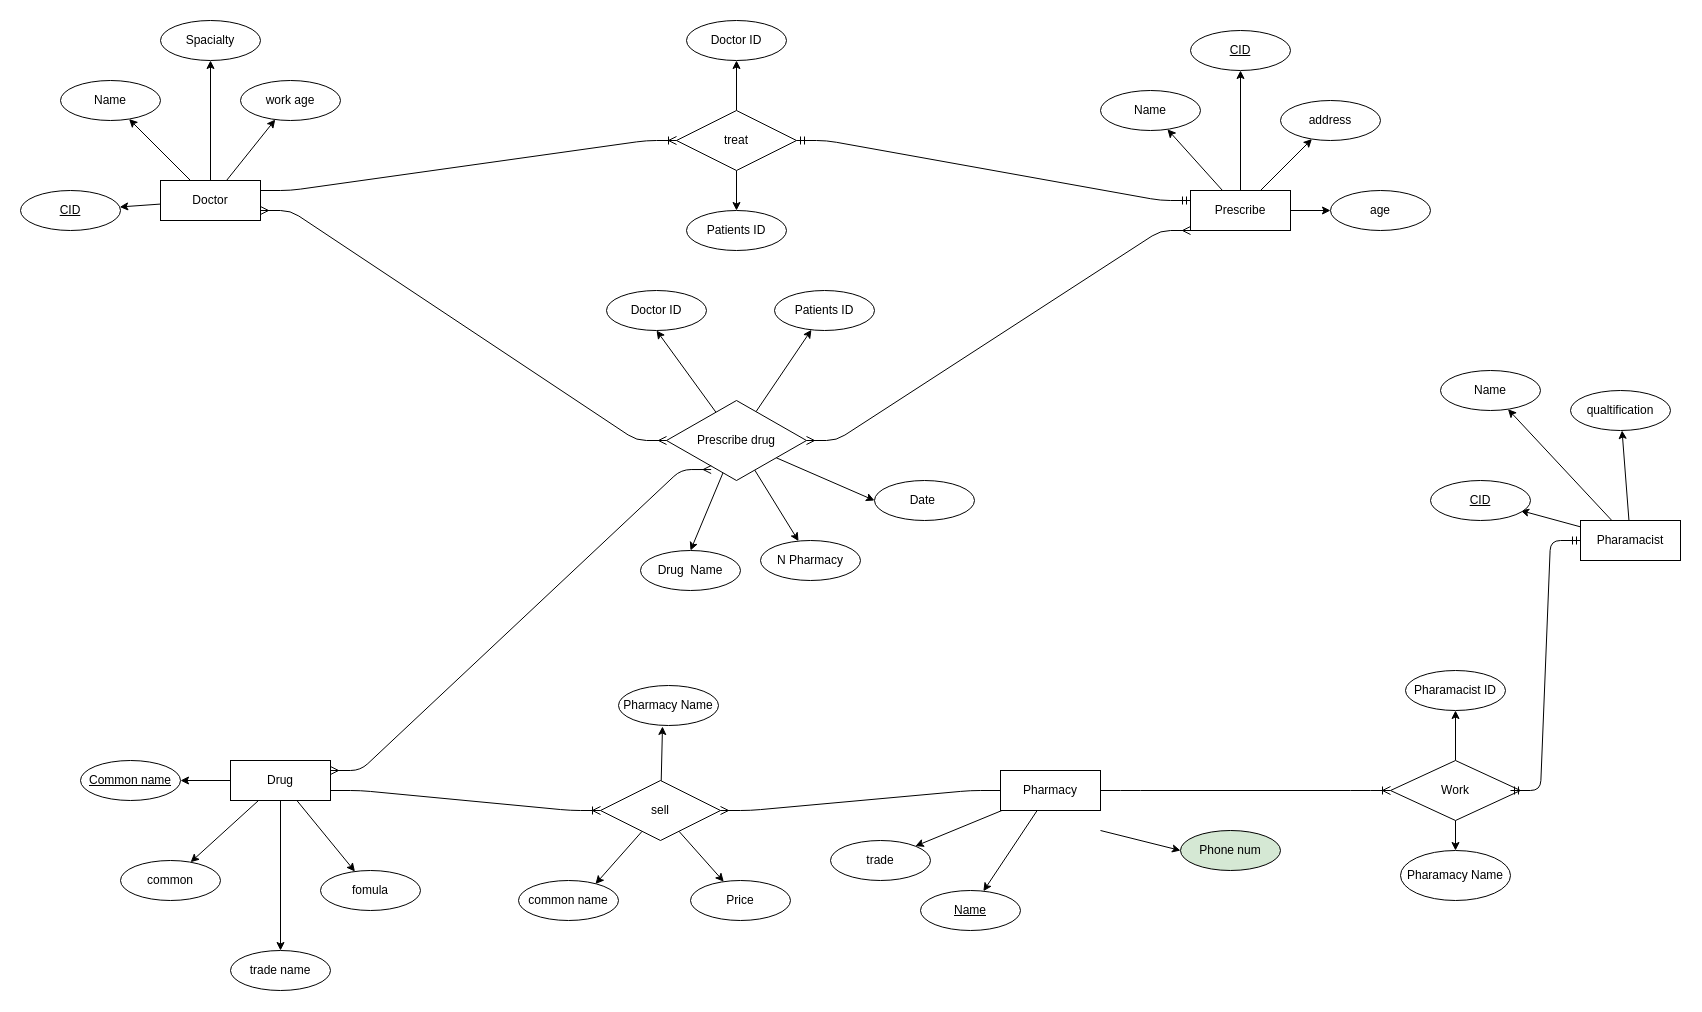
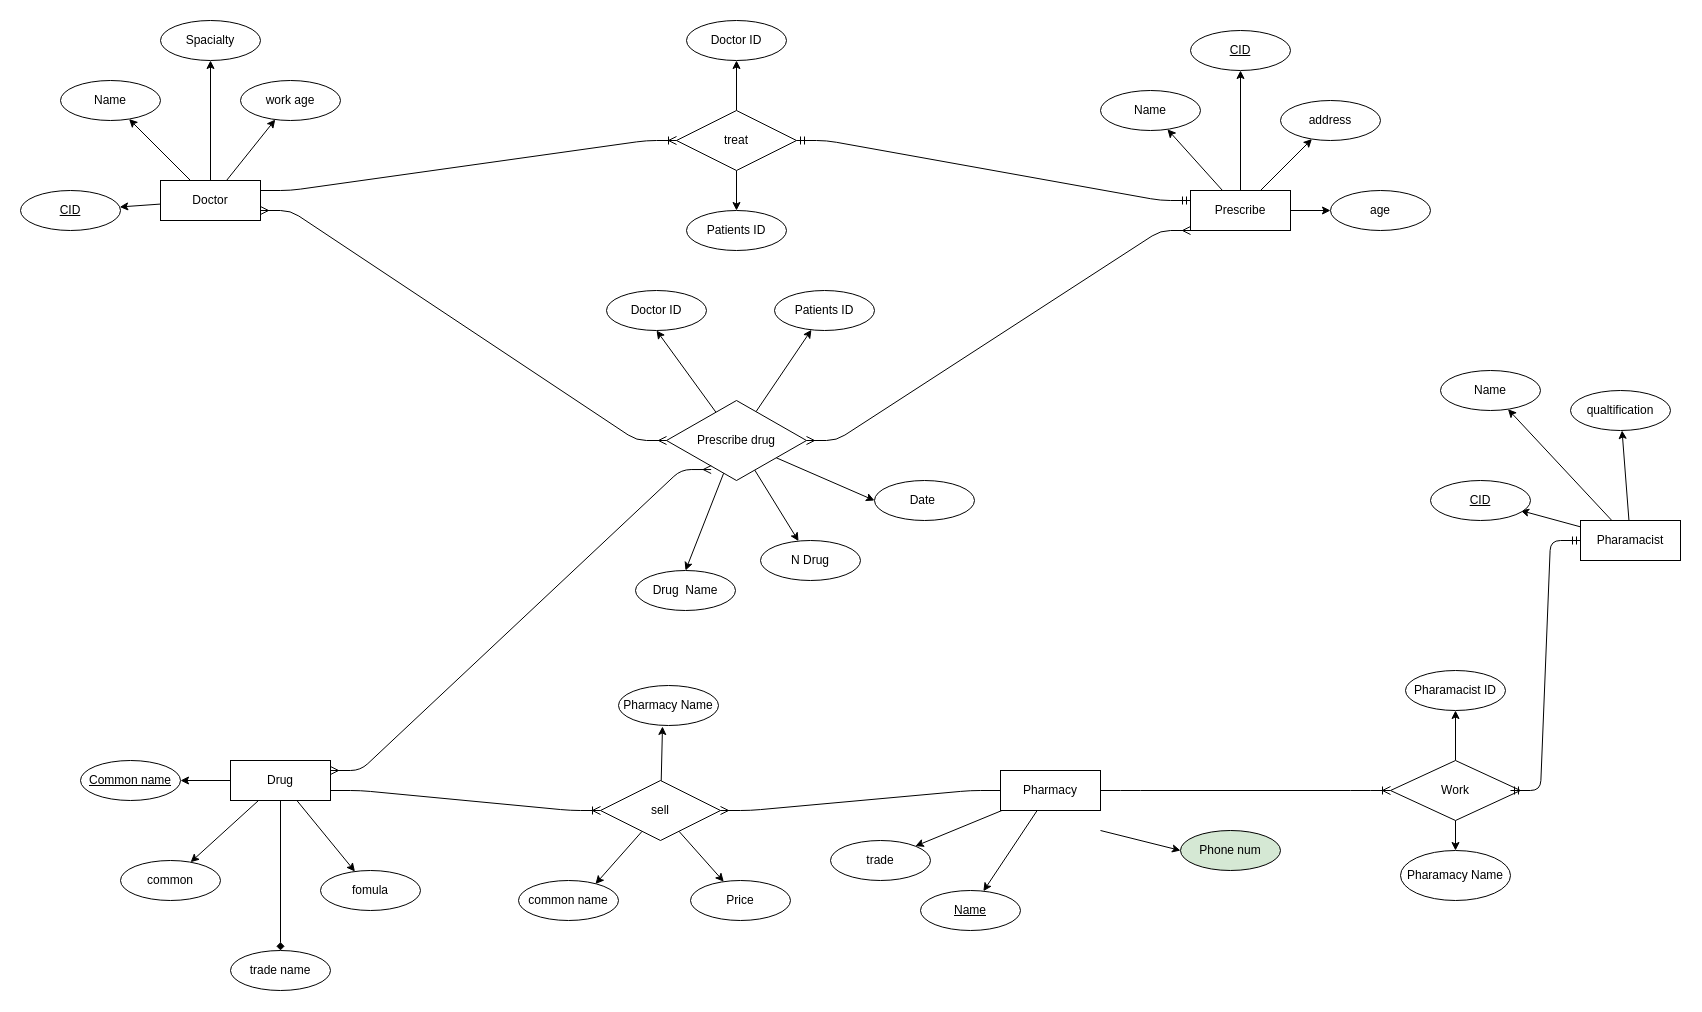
(811, 561) -> (811, 561)
(691, 571) -> (686, 591)
(281, 942) -> (281, 942)
